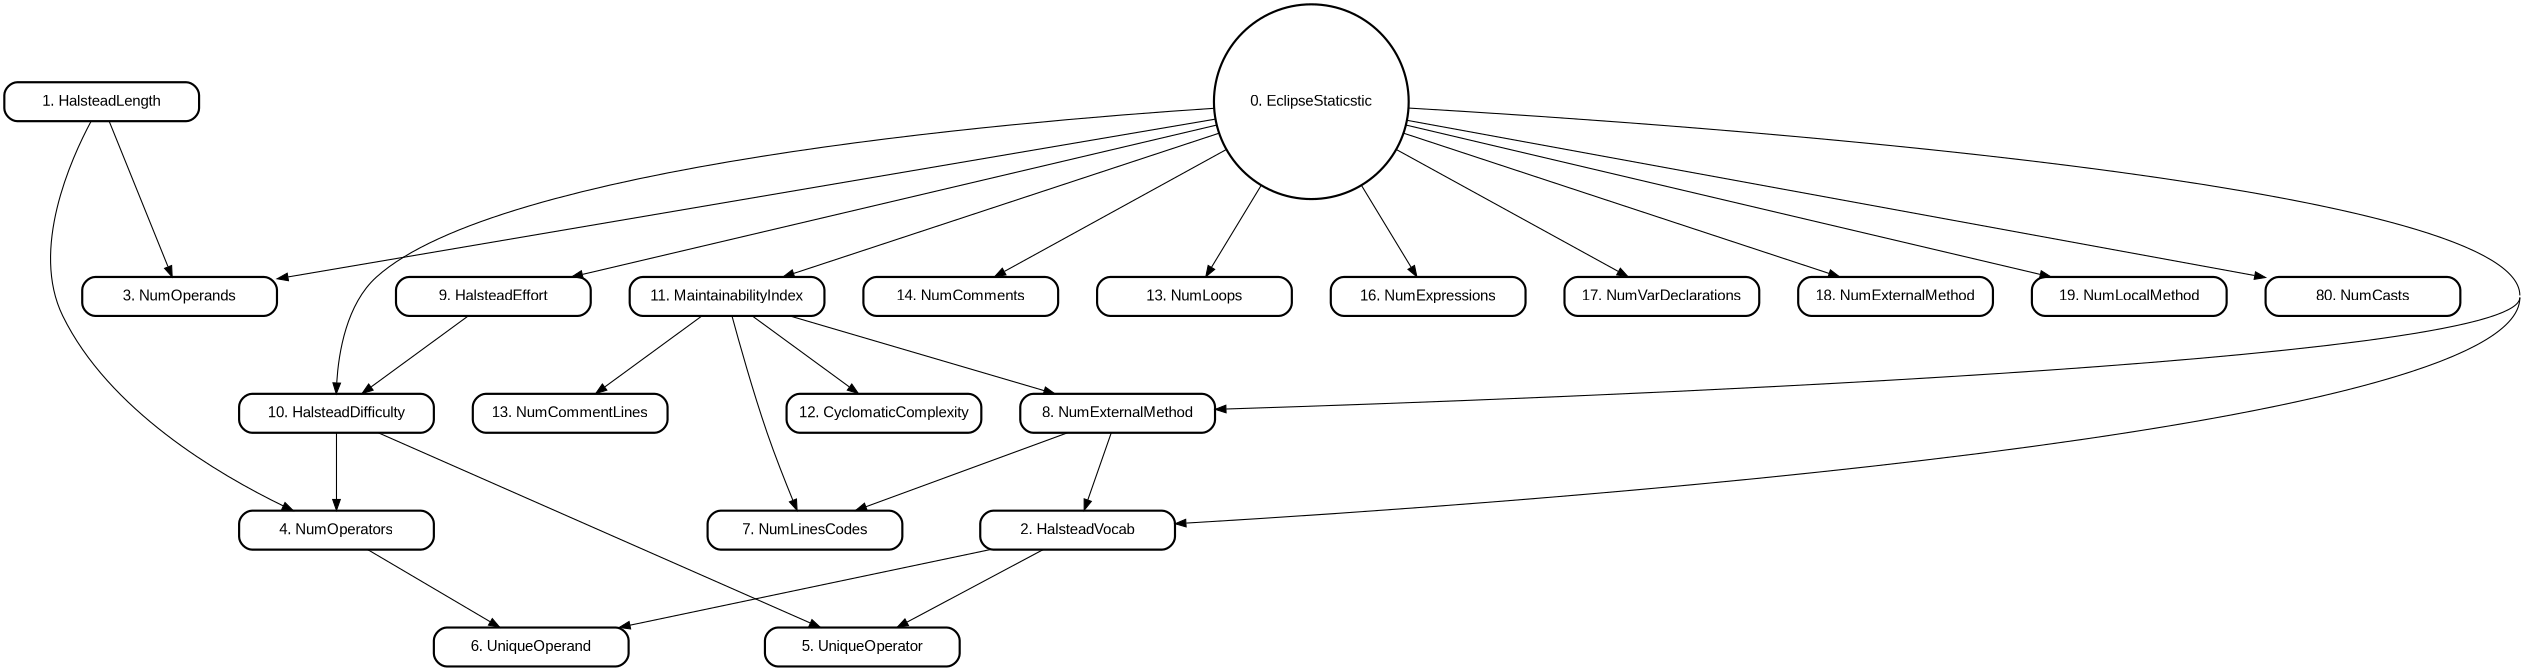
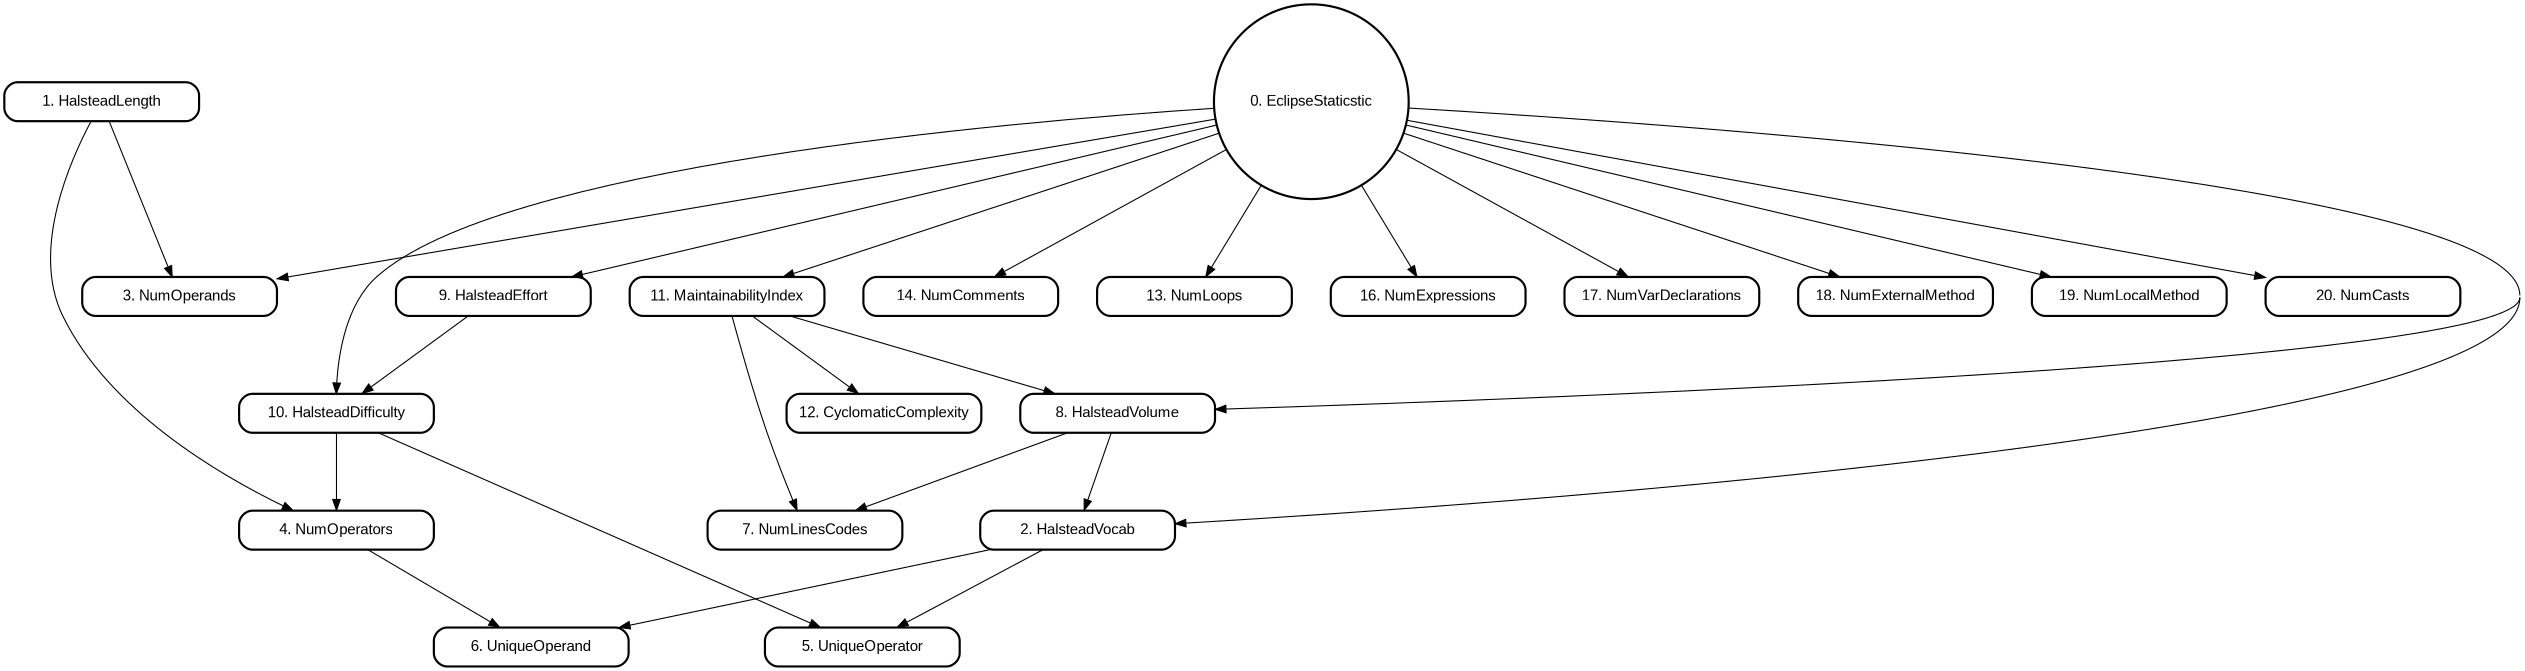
(2363, 296) -> (2363, 296)
(570, 413) -> none
(1118, 413) -> (1118, 413)
